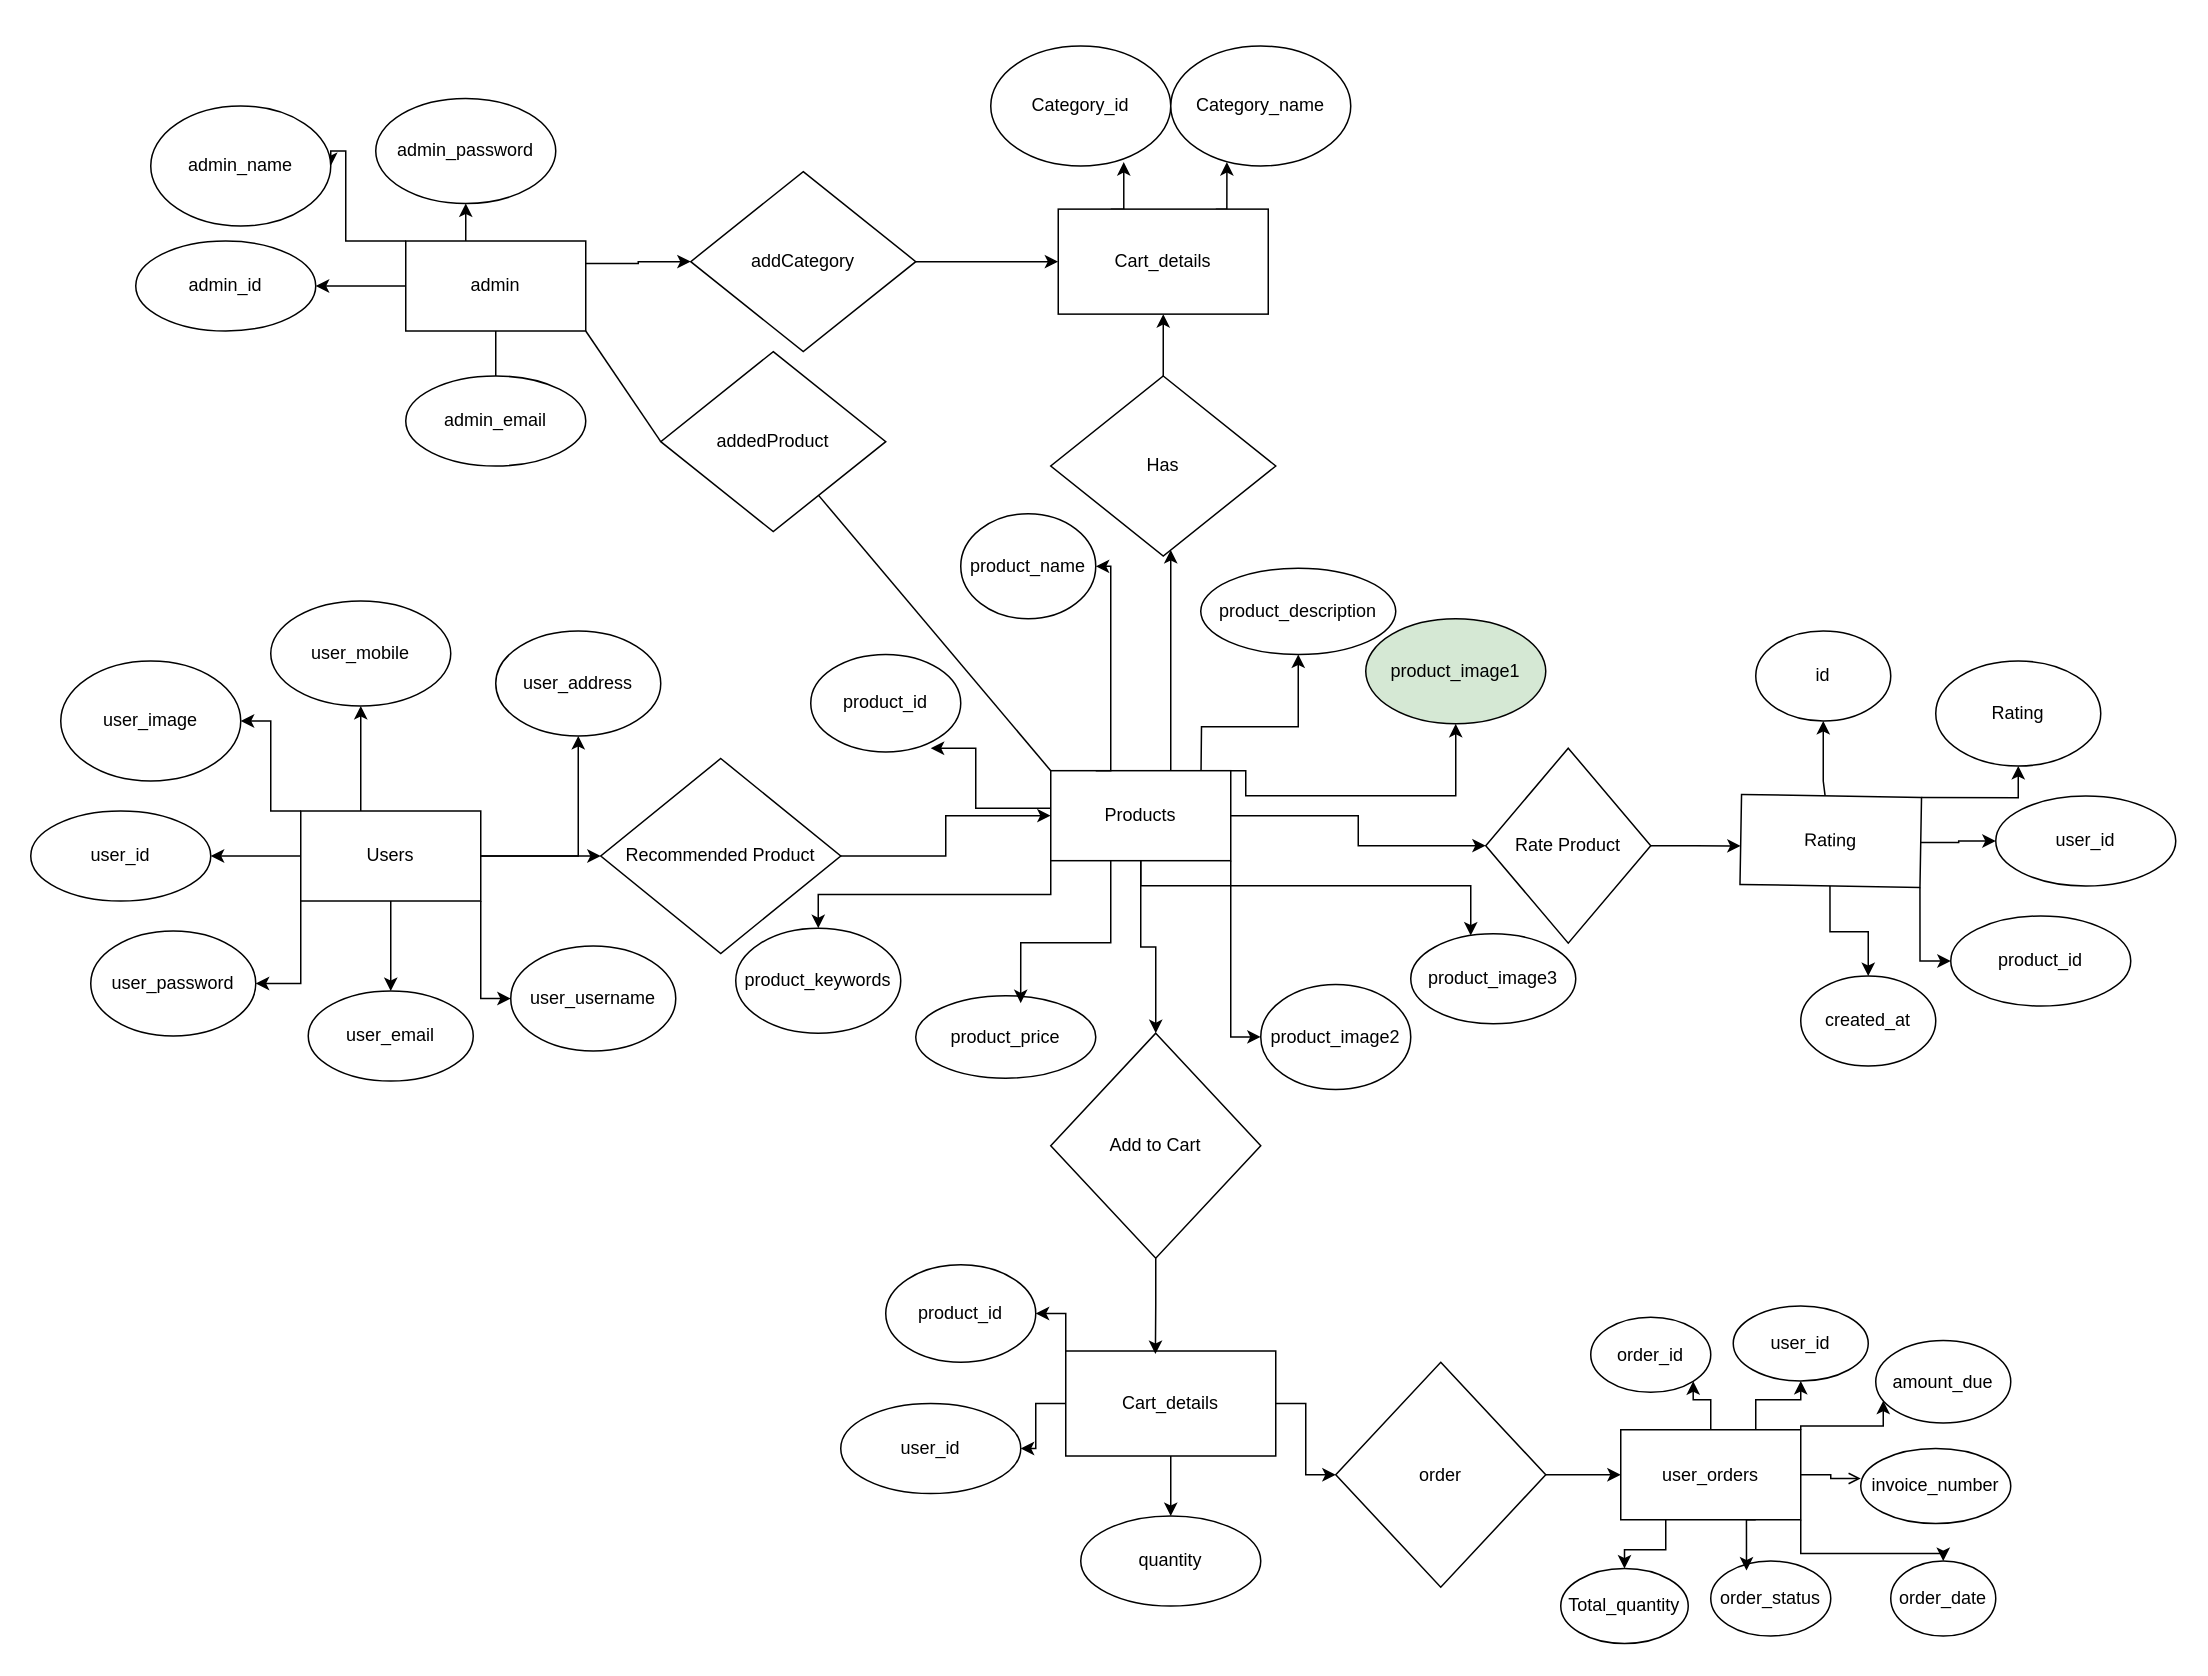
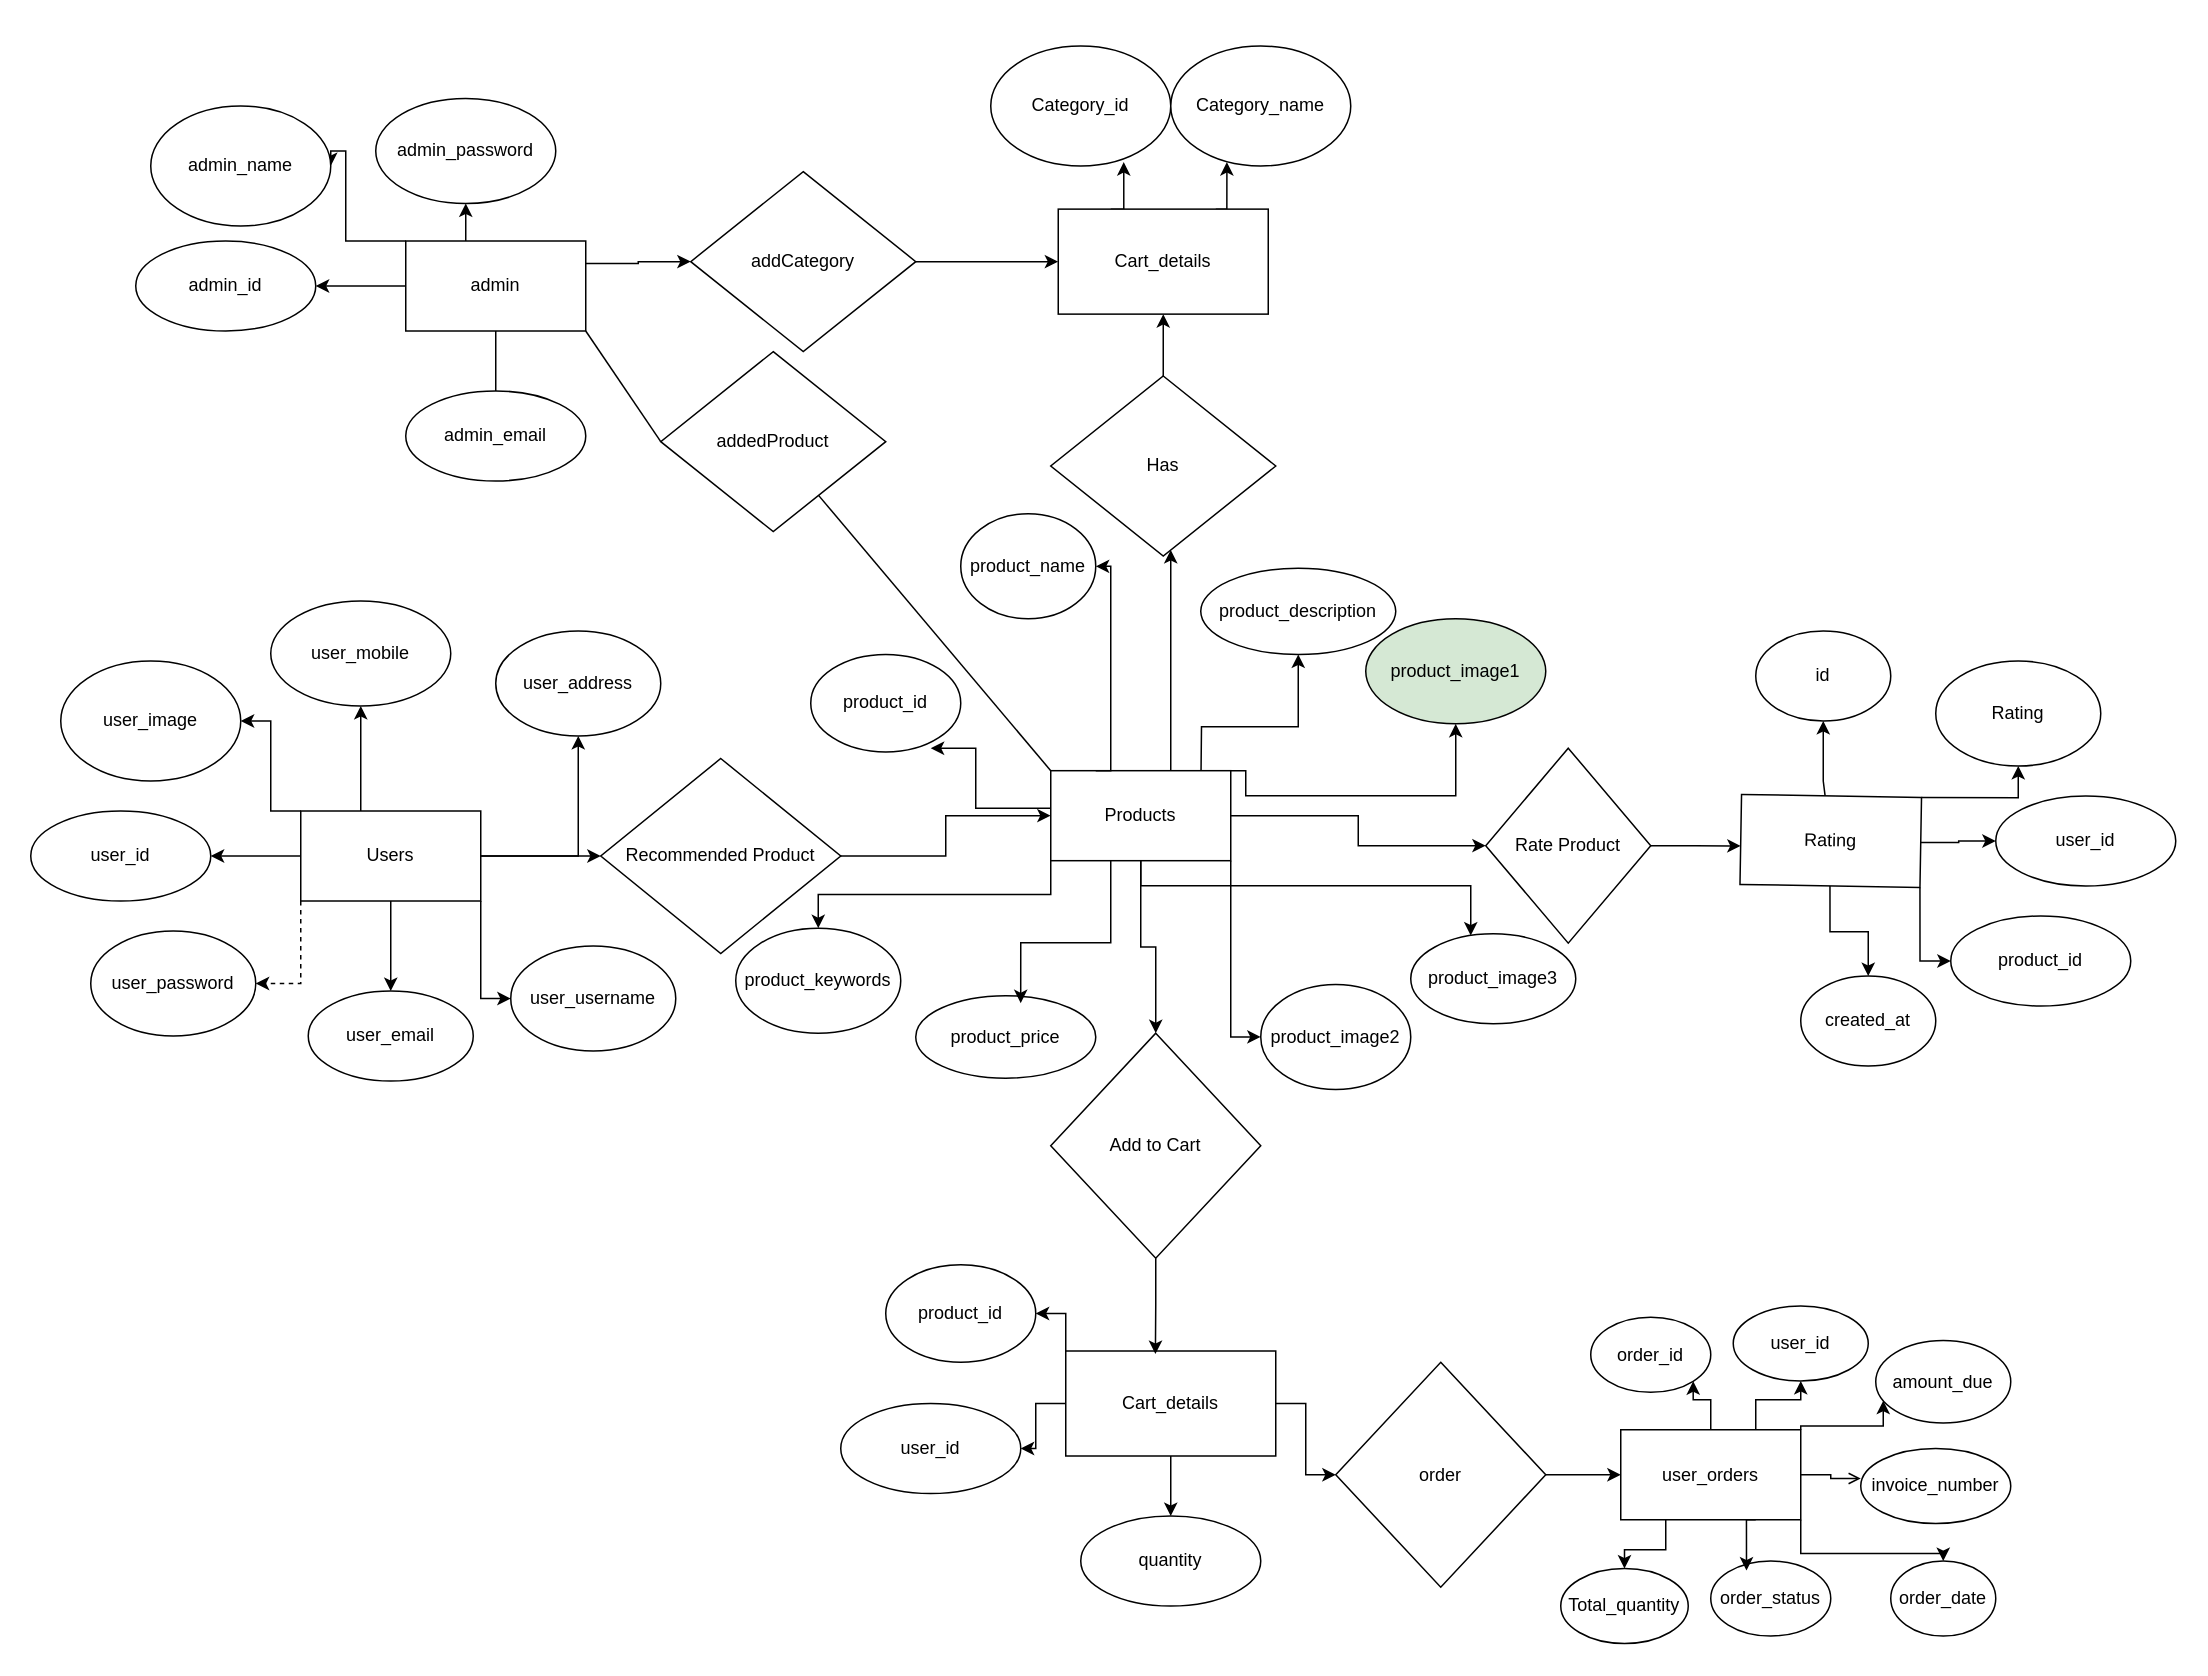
(496, 421) -> (496, 436)
(301, 961) -> (301, 961)
